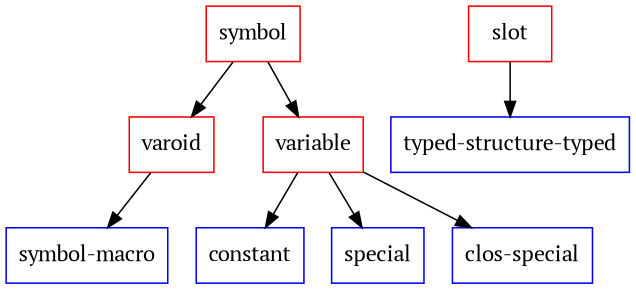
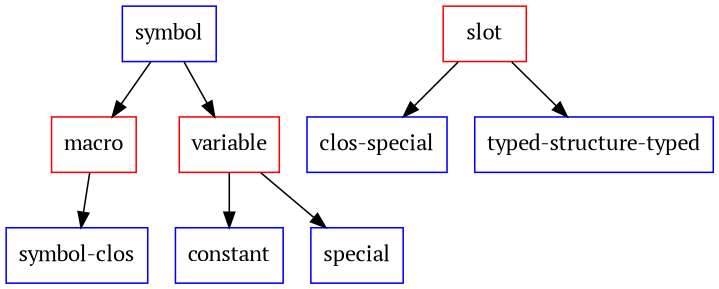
(253, 34) -> (169, 34)
(172, 145) -> (94, 145)
(410, 196) -> (436, 84)
(87, 255) -> (77, 255)
